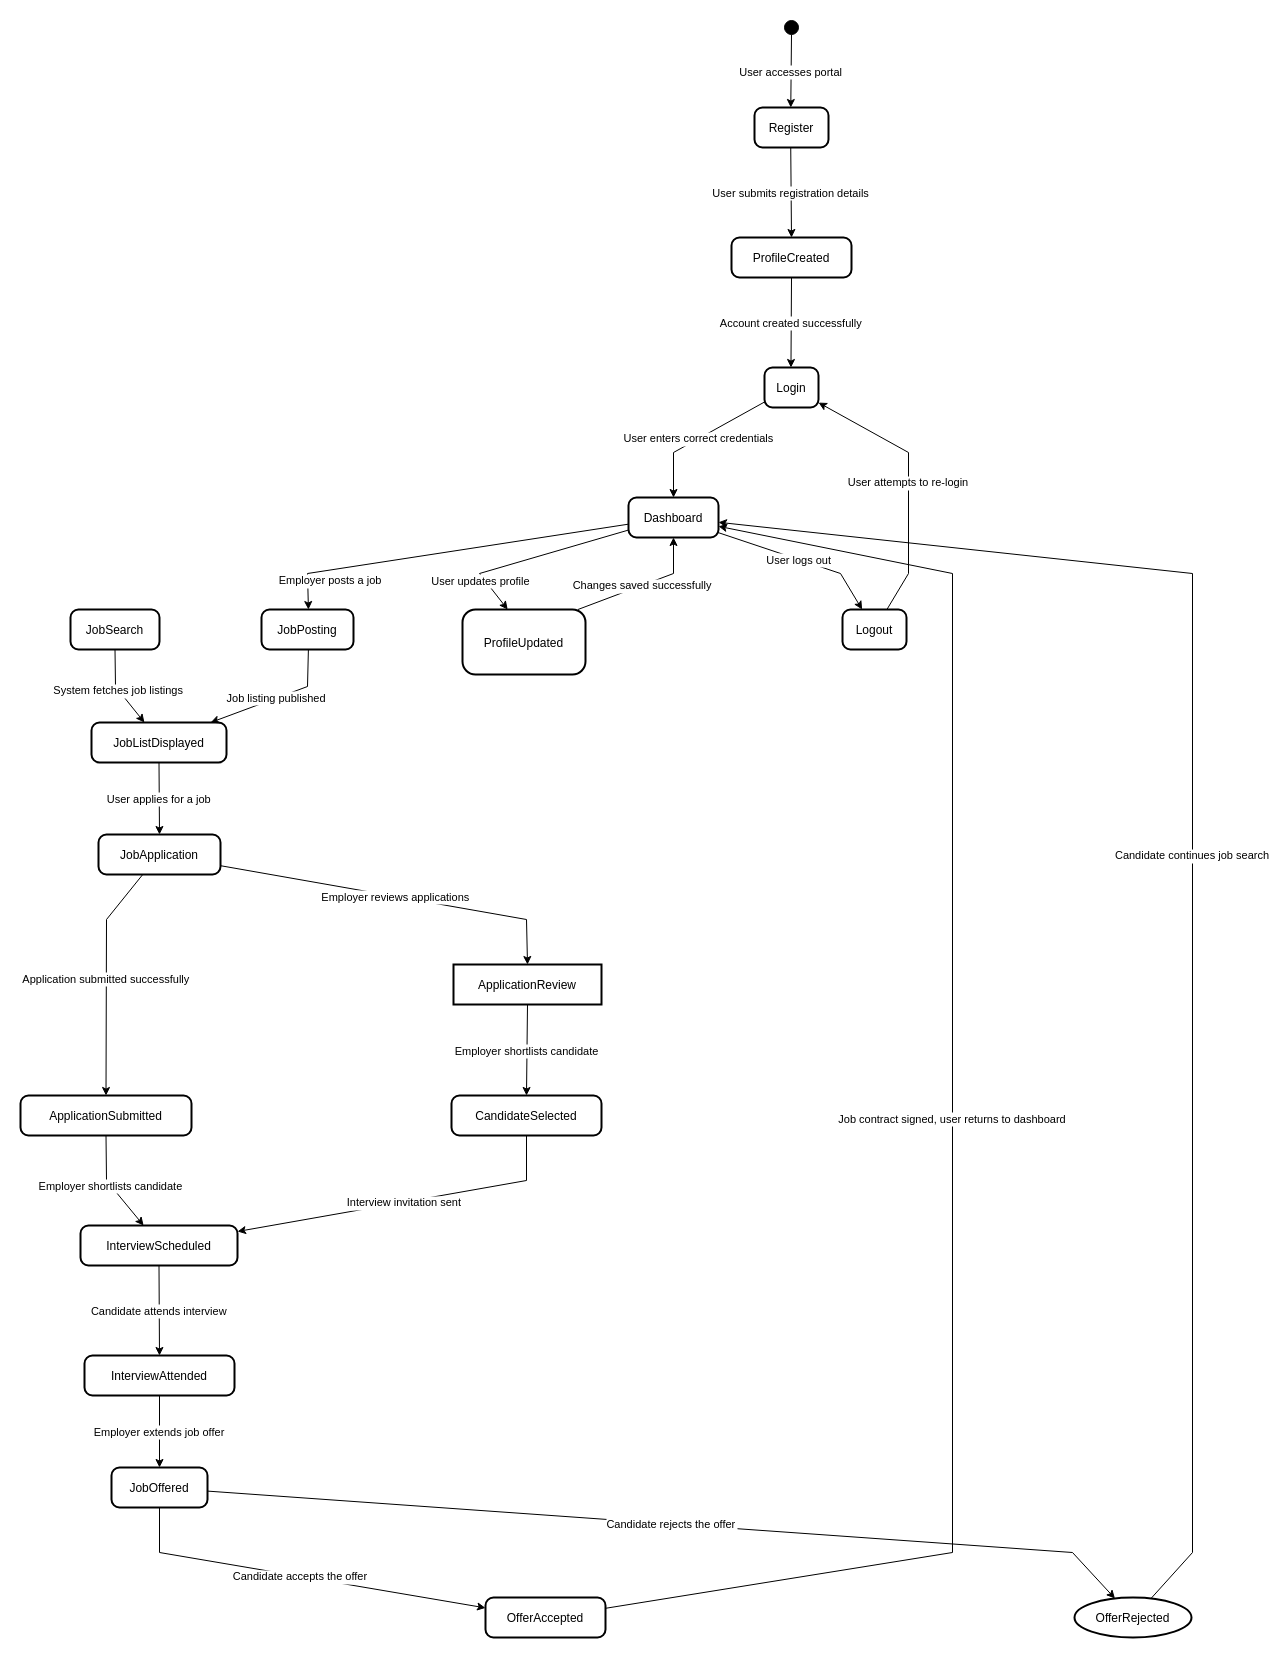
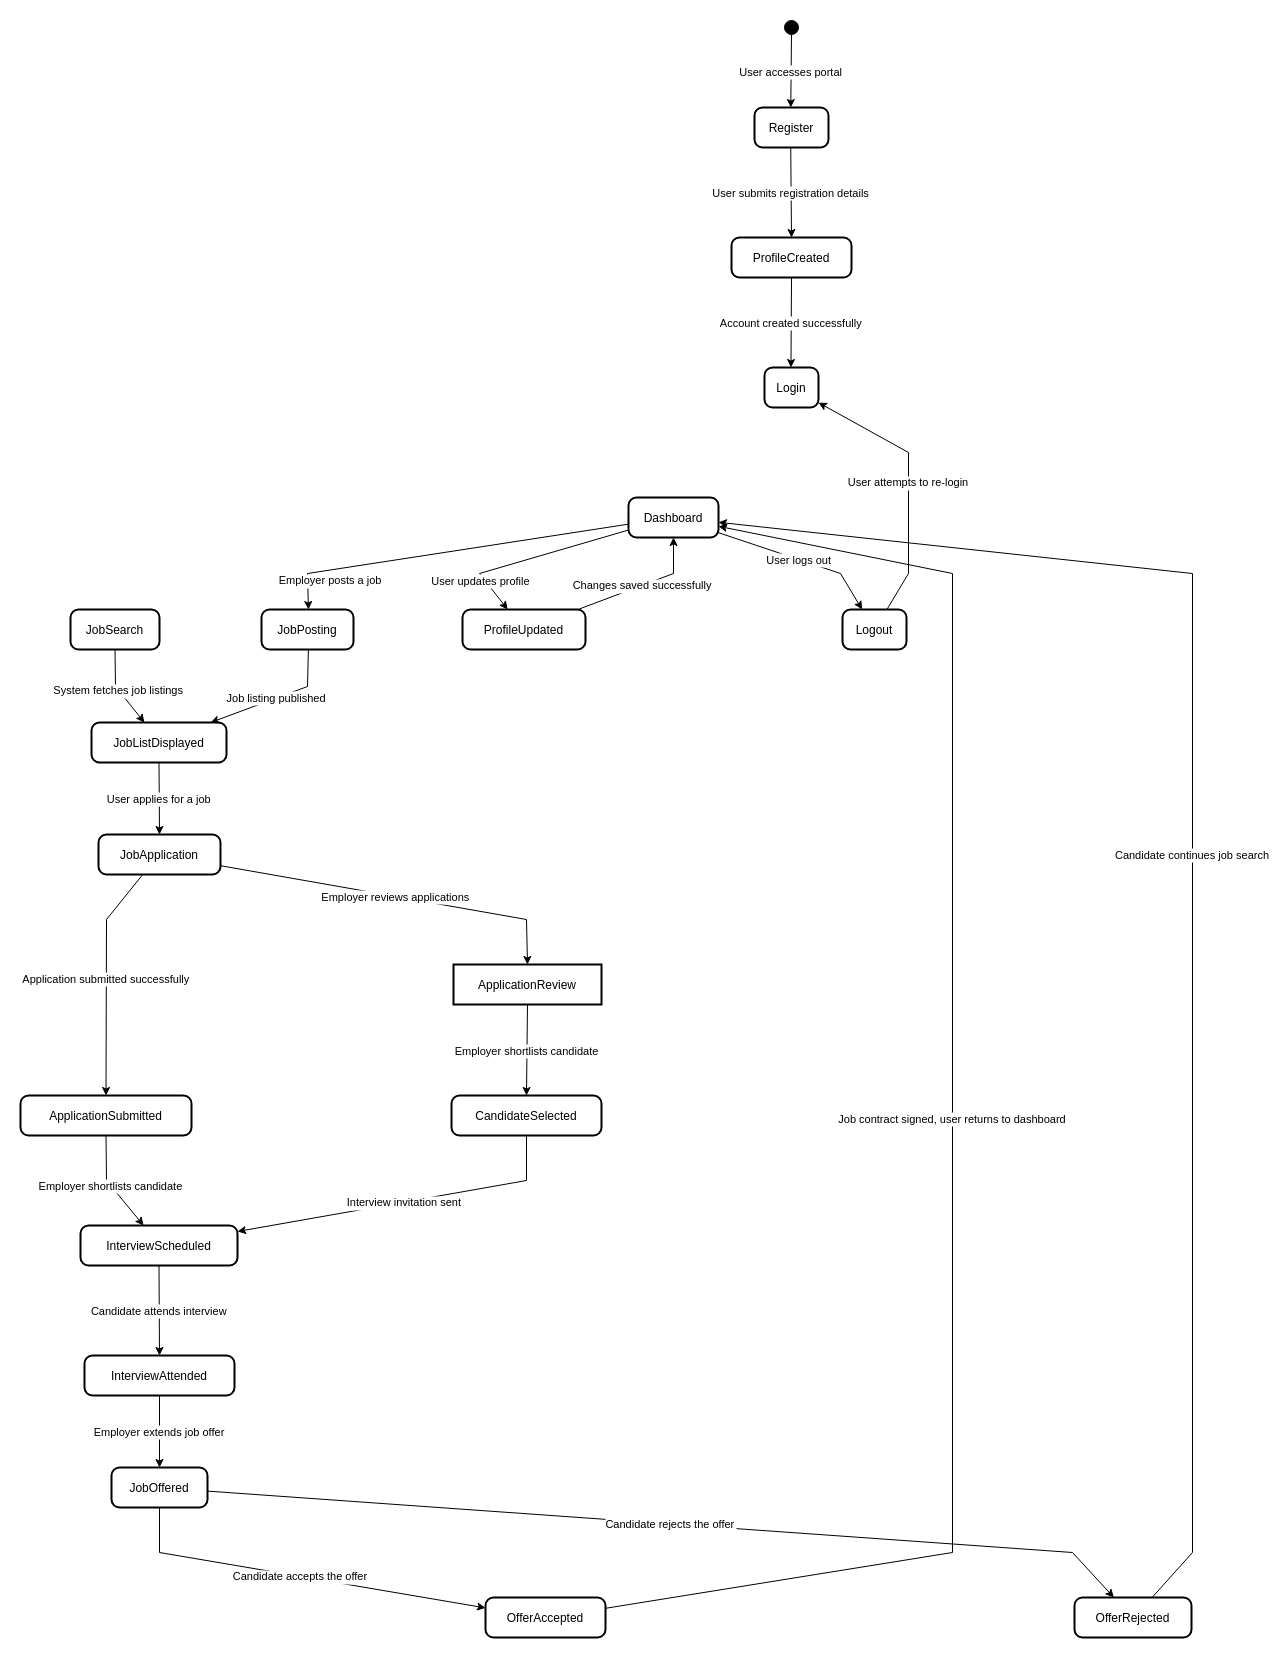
(702, 436) -> none
(524, 642) -> (524, 630)
(1133, 1618) -> (1133, 1618)
